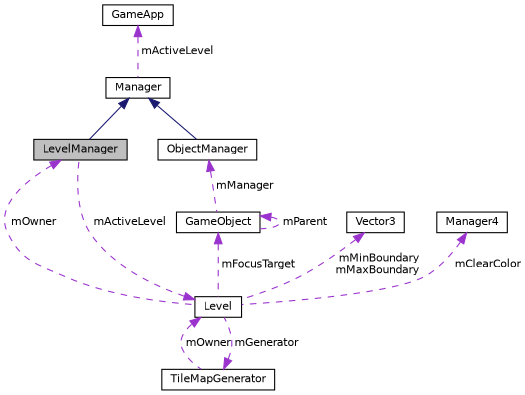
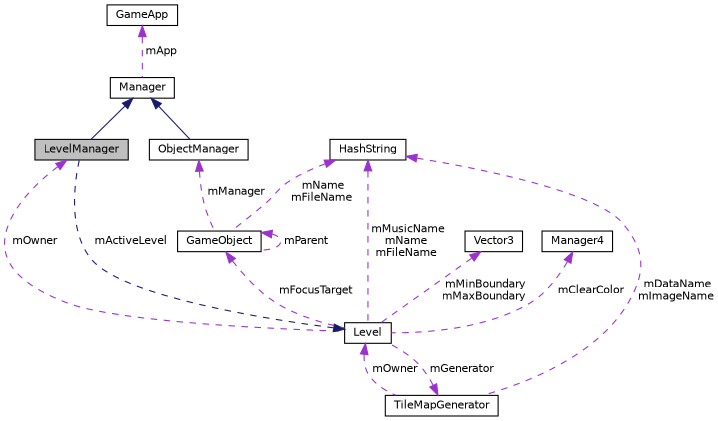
(176, 52) -> (160, 52)
none -> (368, 150)
(103, 249) -> (158, 293)
